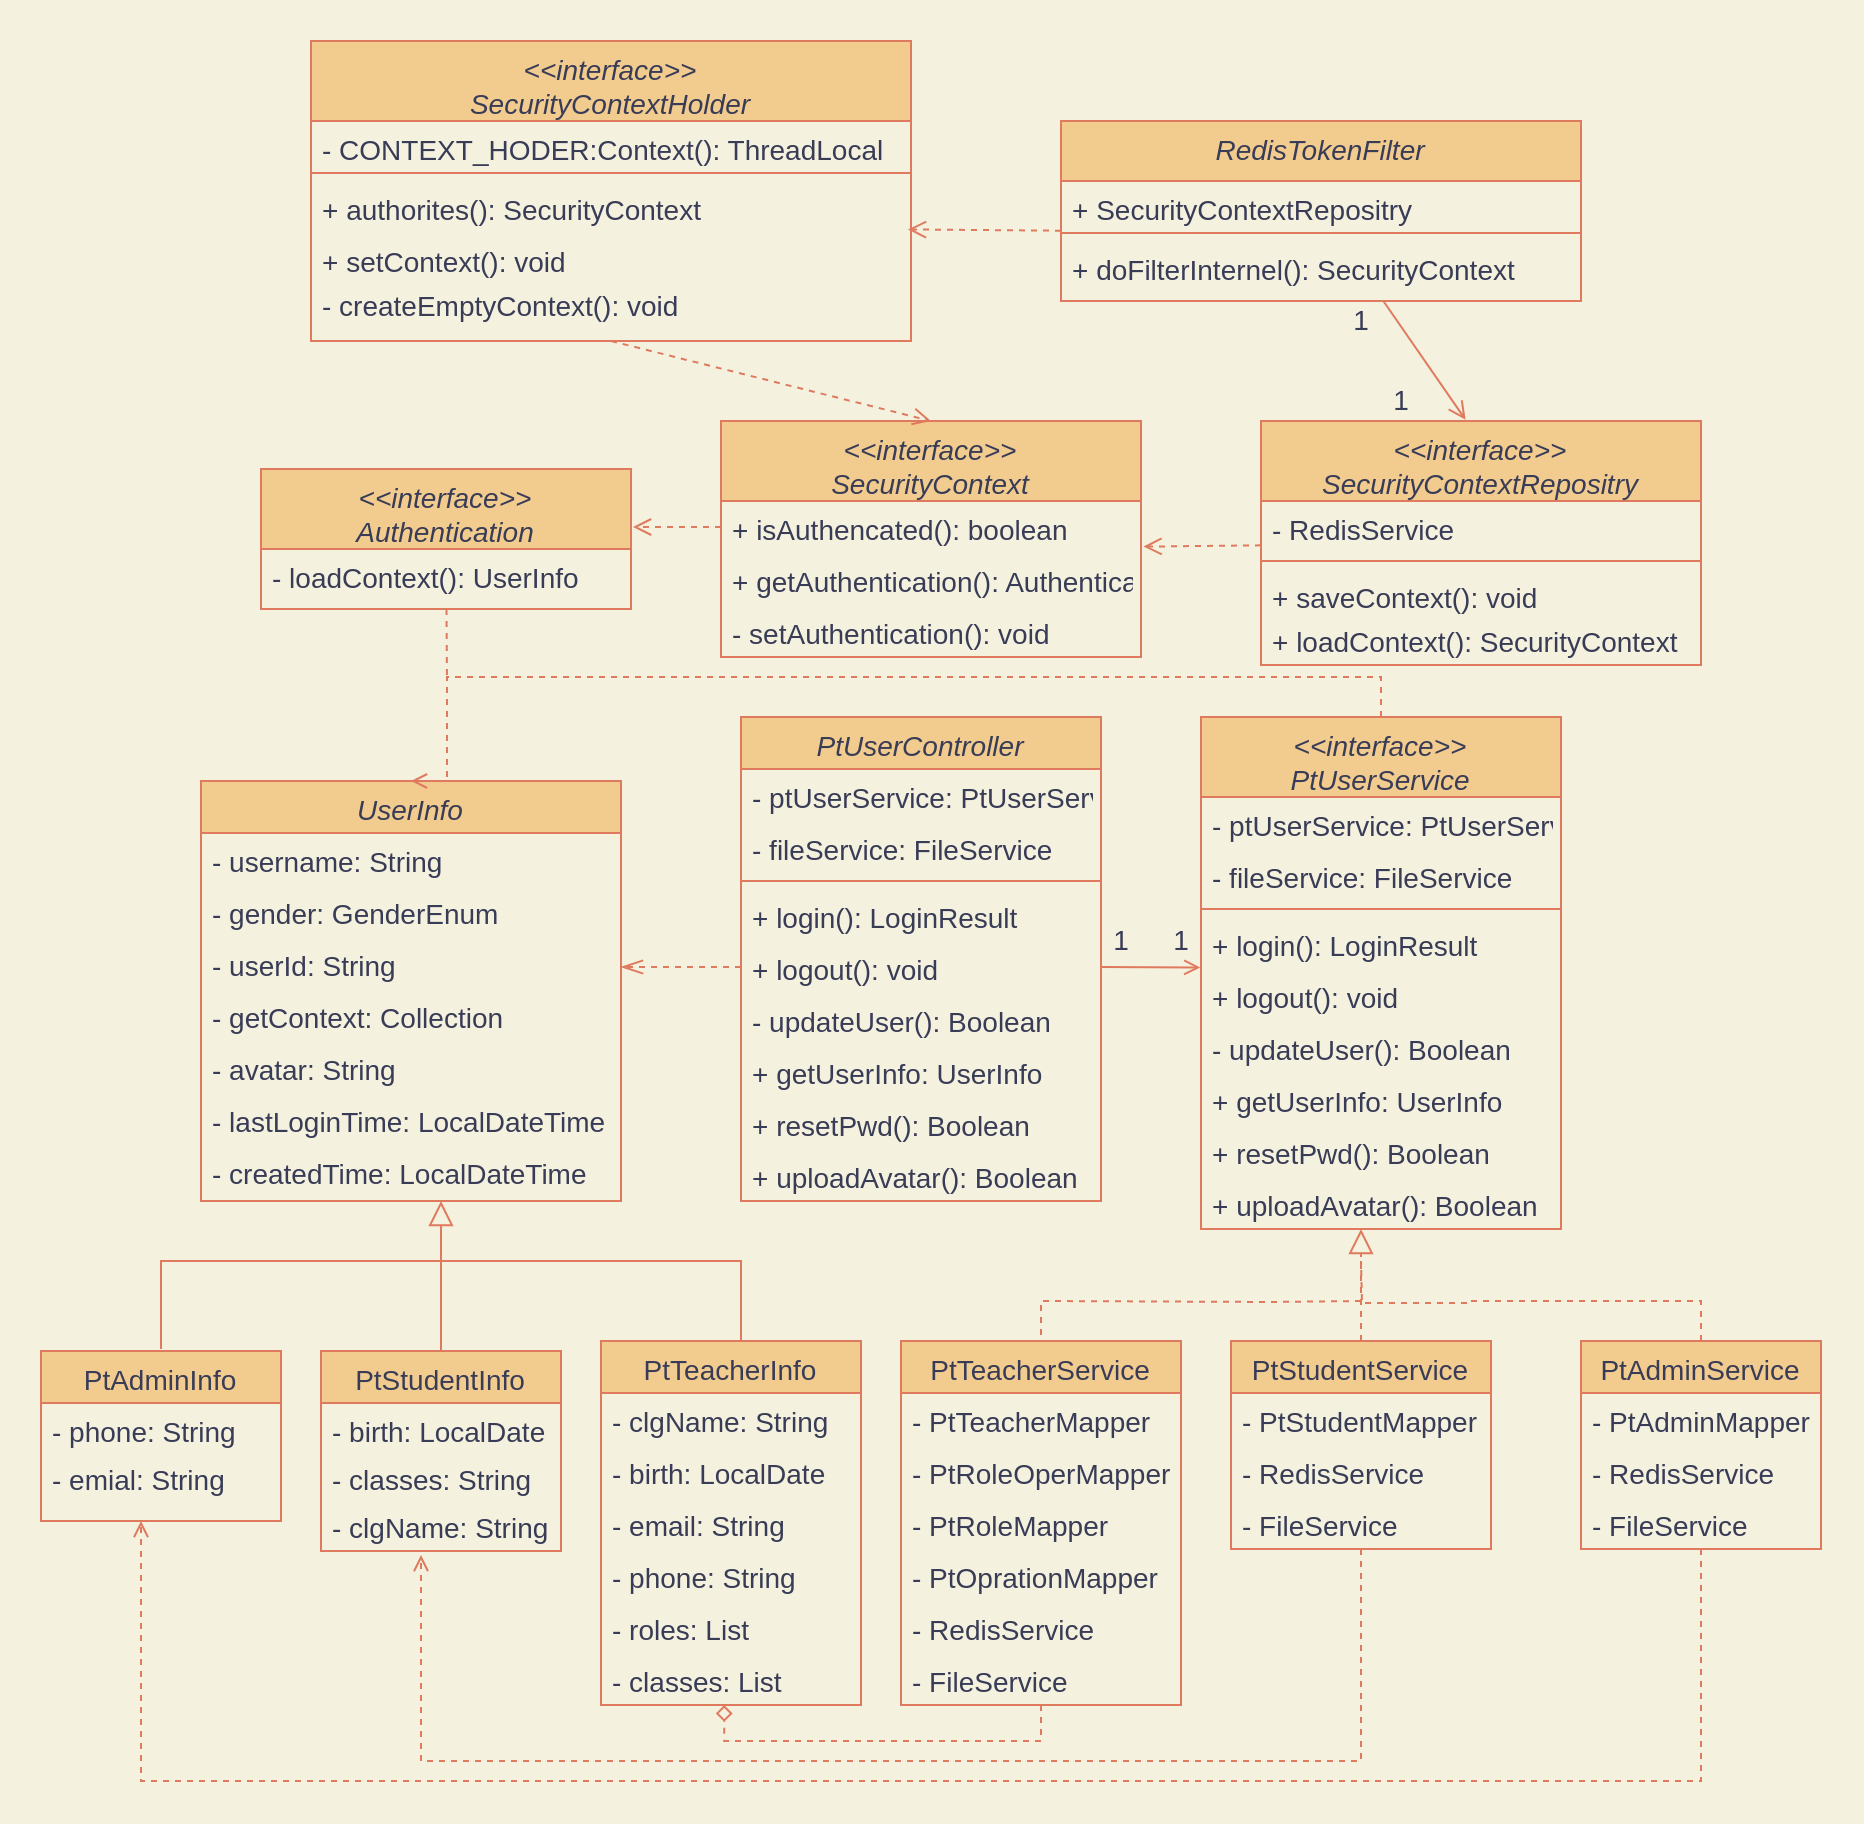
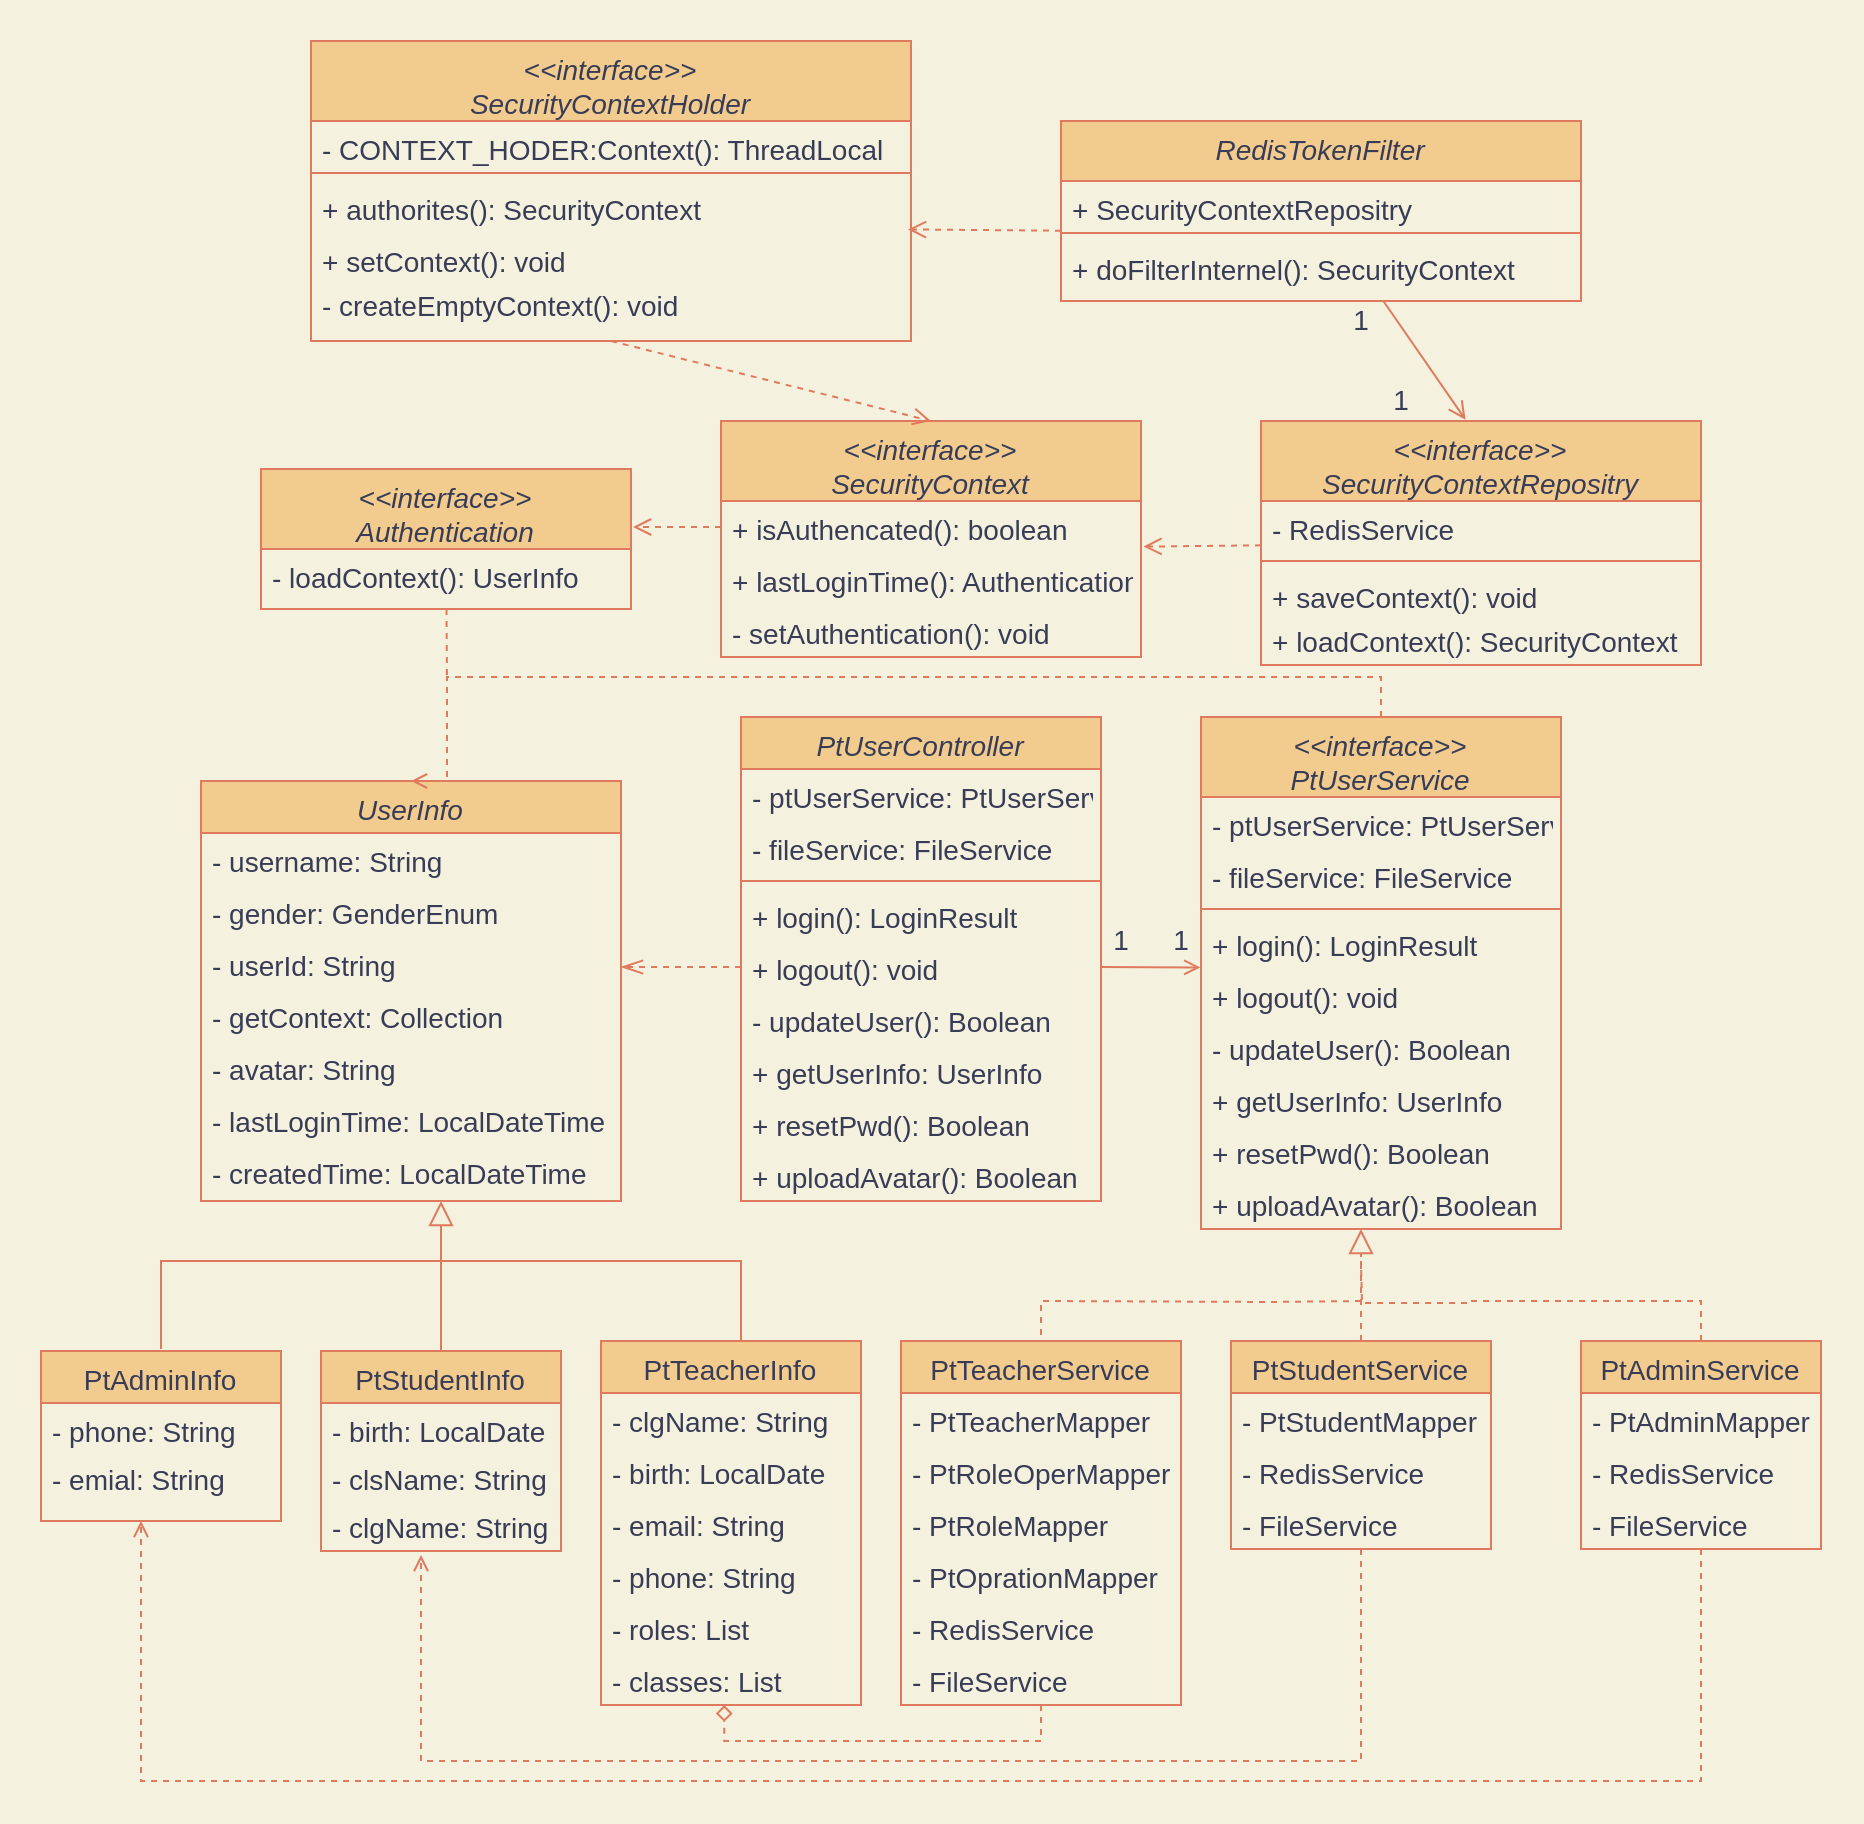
(997, 583) -> (962, 583)
(447, 1481) -> (447, 1481)
